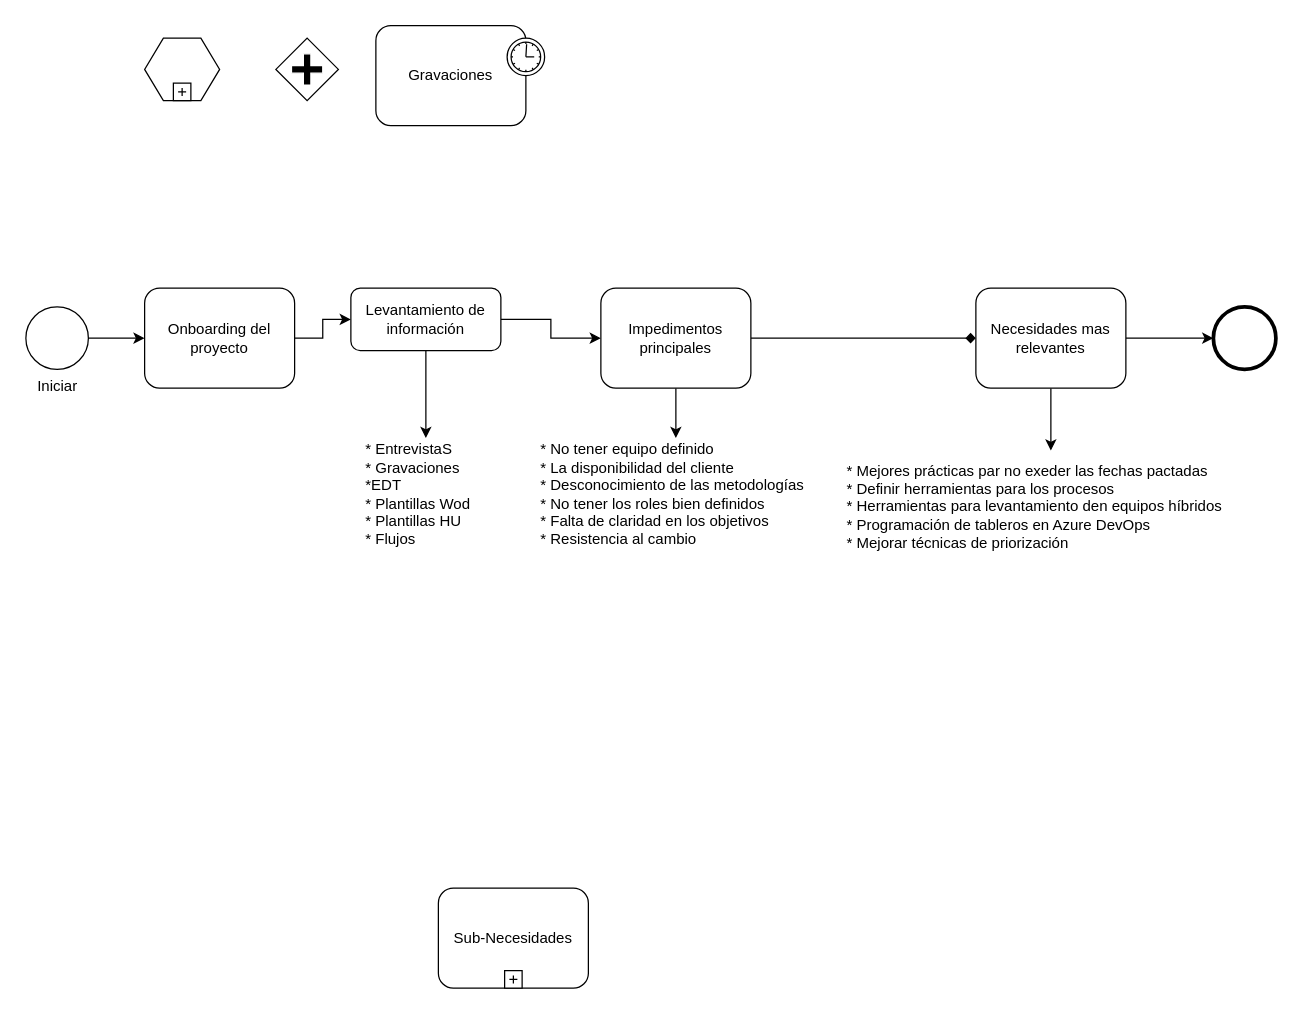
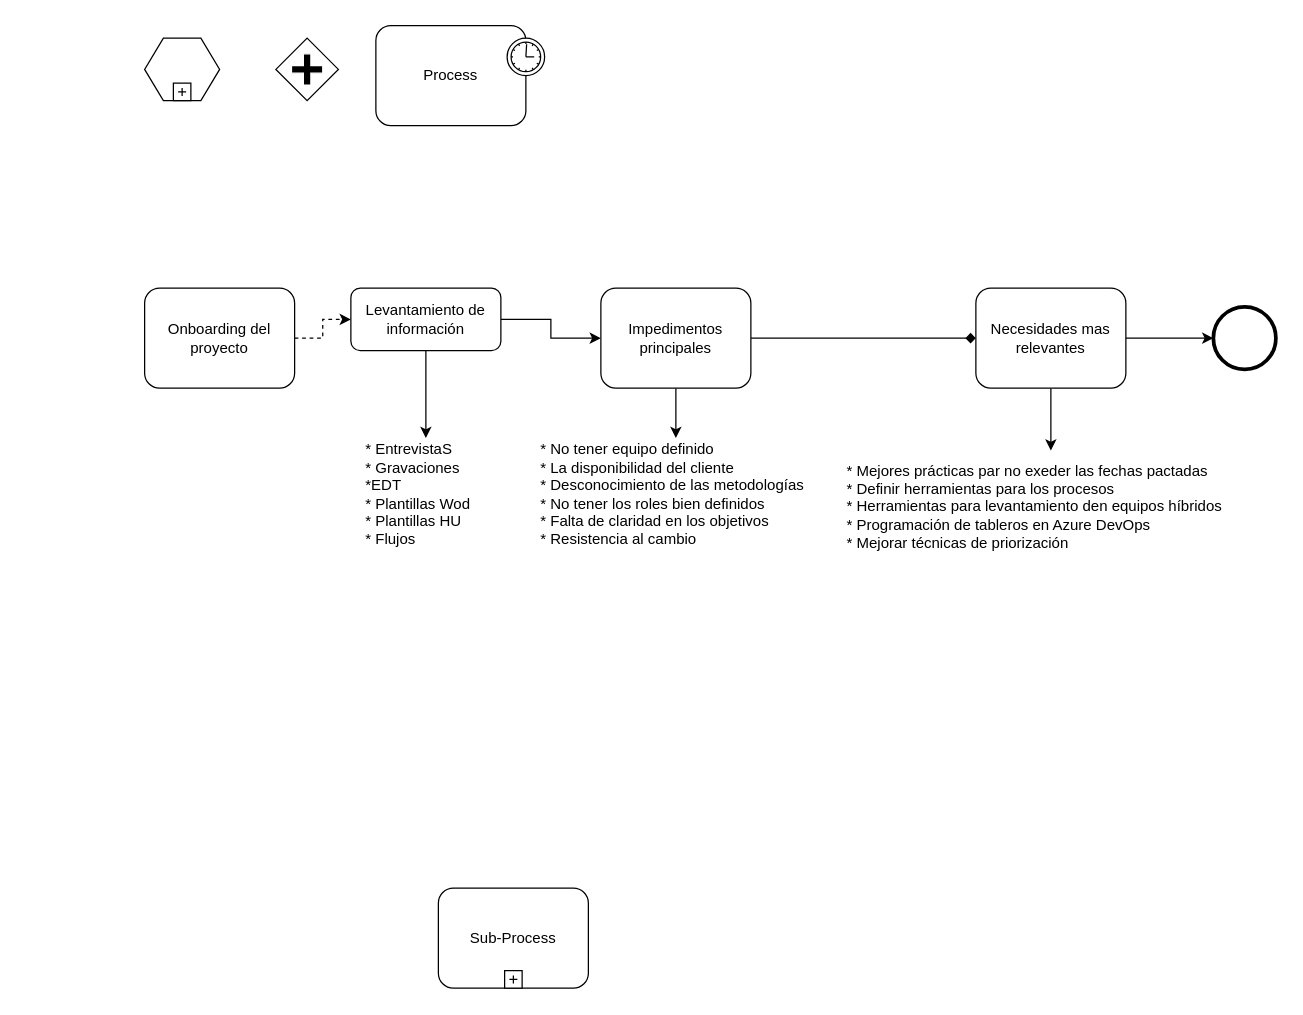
(451, 76) -> (451, 76)
(323, 332) -> (323, 332)
(57, 338) -> none
(112, 338) -> none
(513, 938) -> (513, 938)
